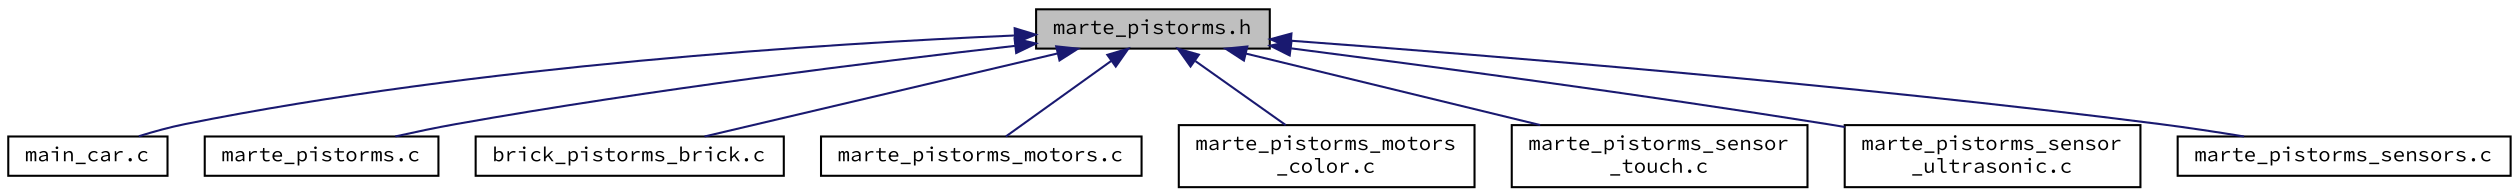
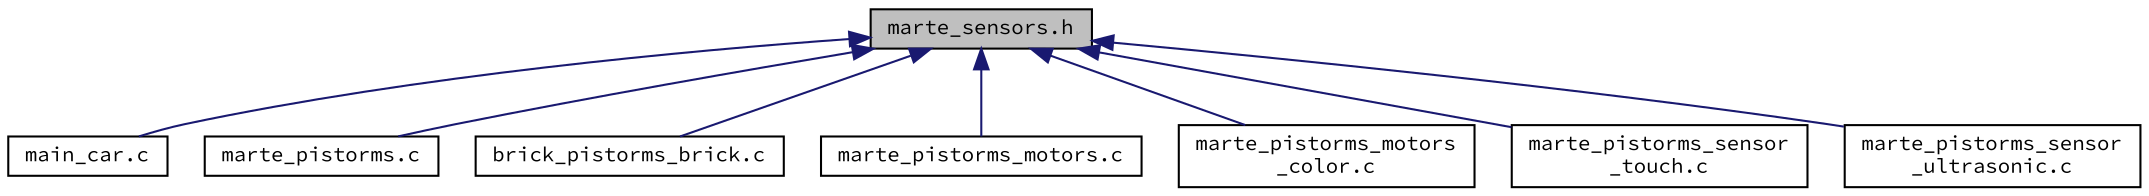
(1153, 29) -> (981, 29)
(2344, 156) -> none
